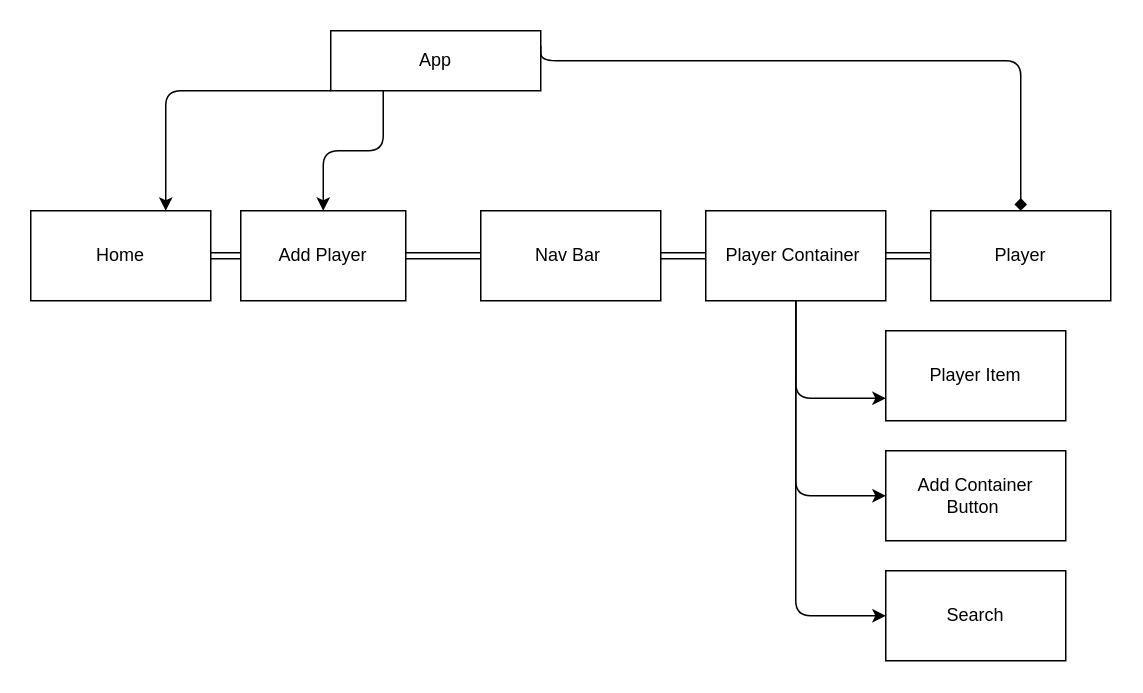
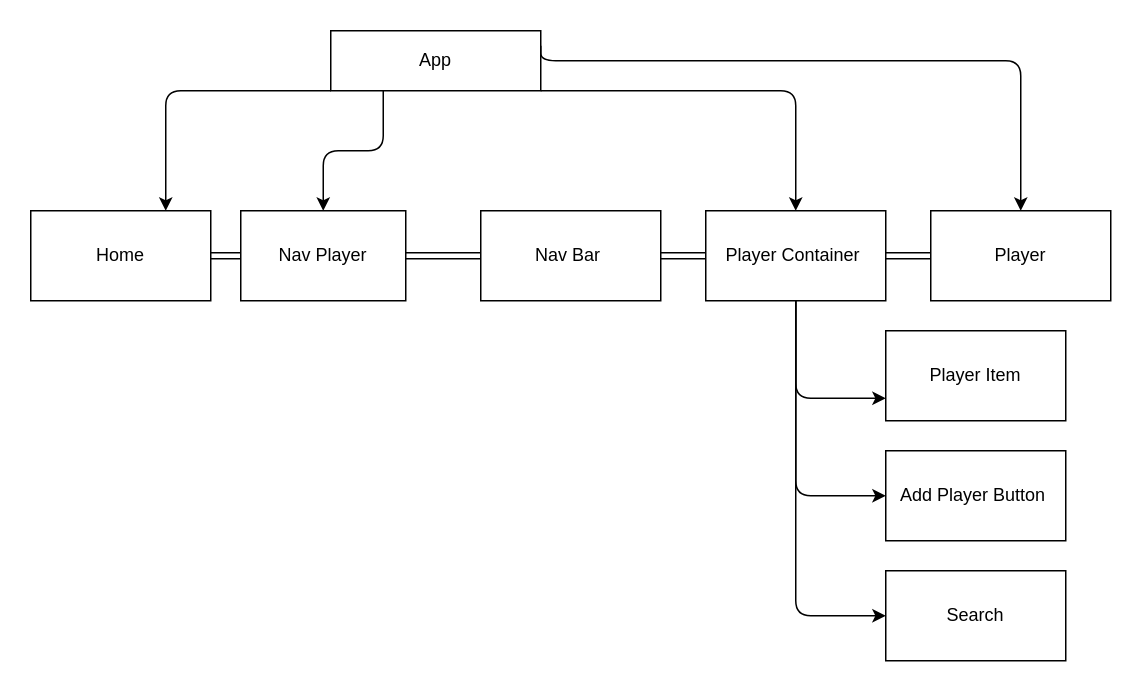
none -> (718, 91)
(1021, 198) -> (1021, 199)
(323, 256) -> (323, 256)
(976, 496) -> (976, 496)
